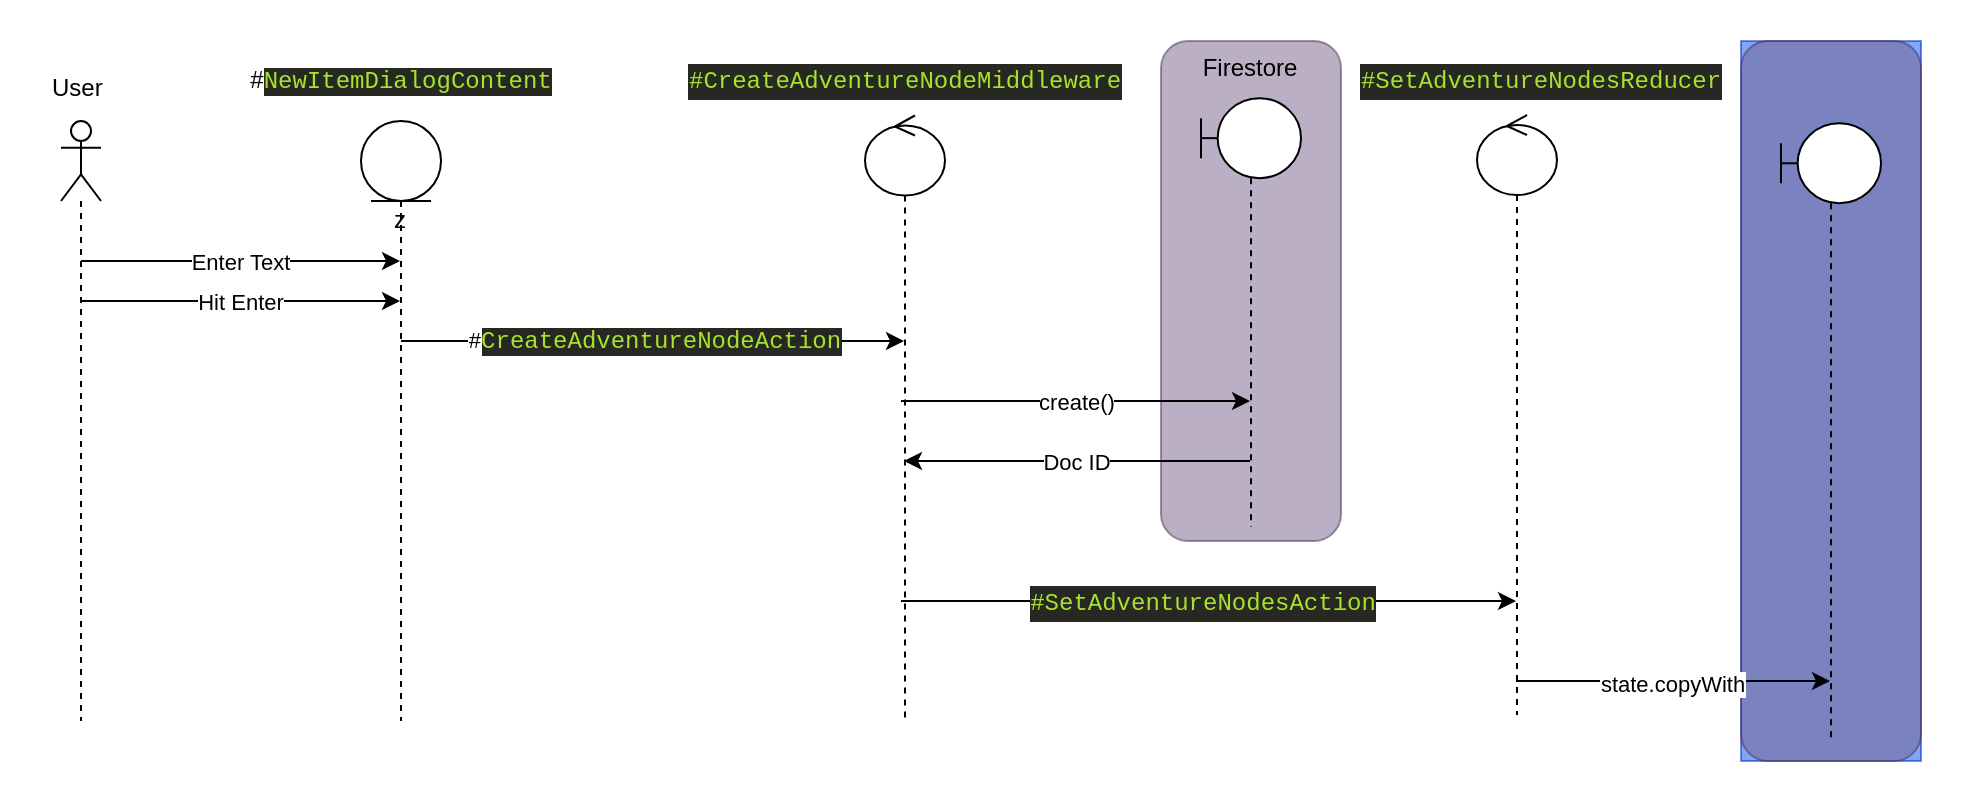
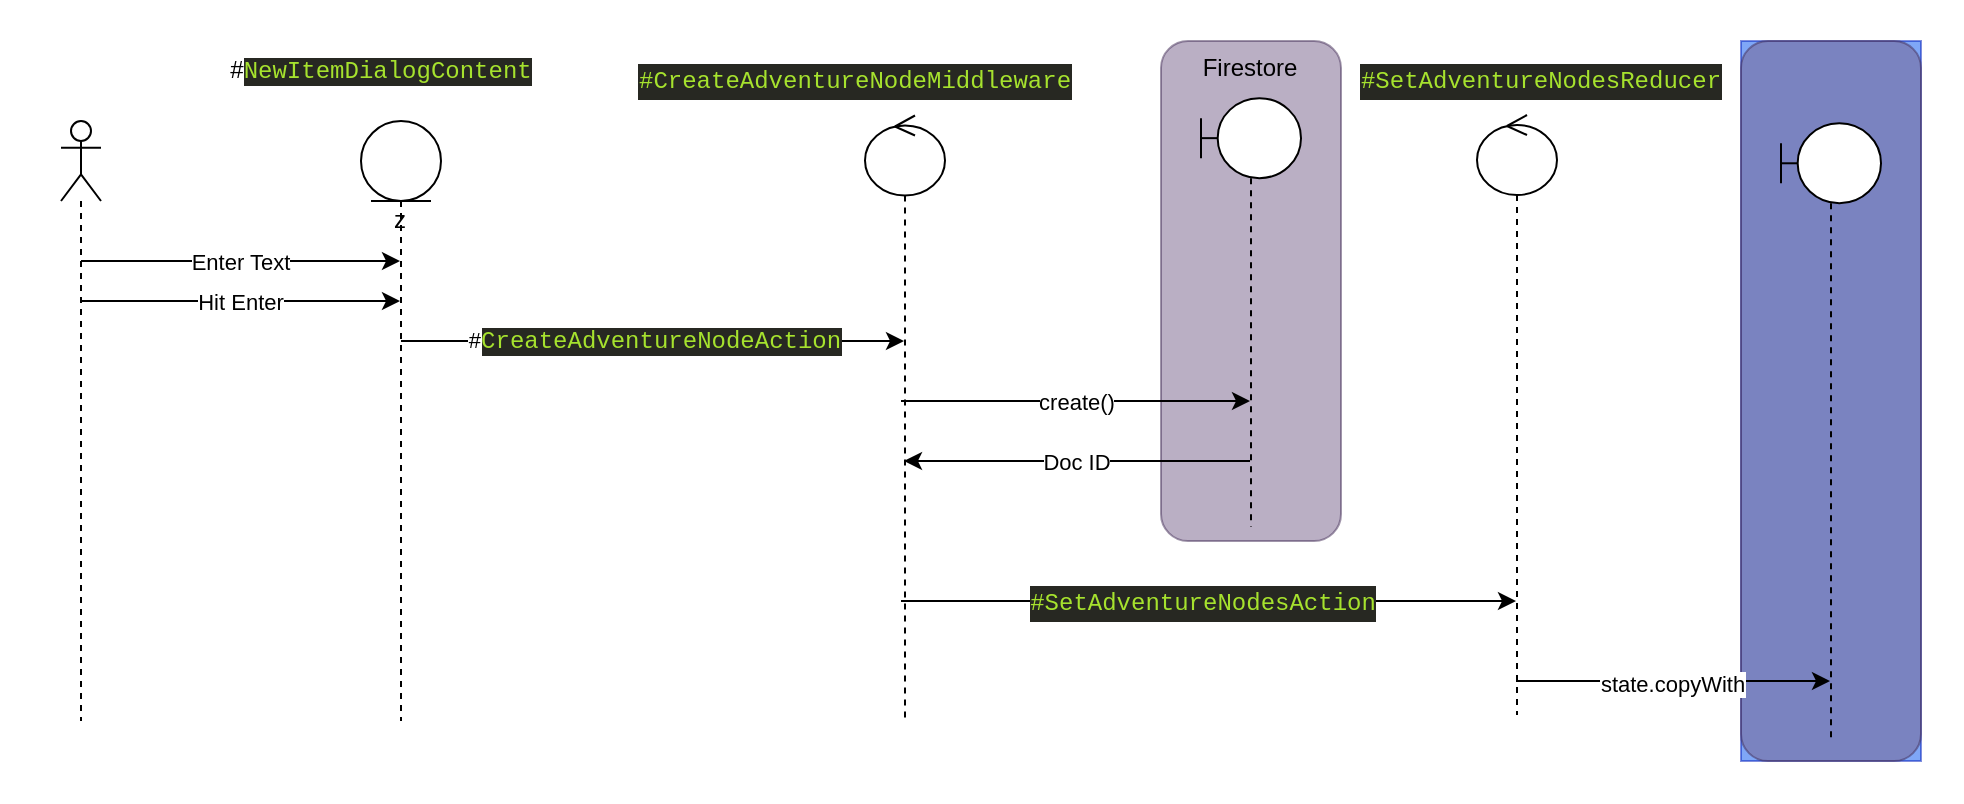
(401, 81) -> (381, 71)
(905, 81) -> (855, 81)
(101, 87) -> none
